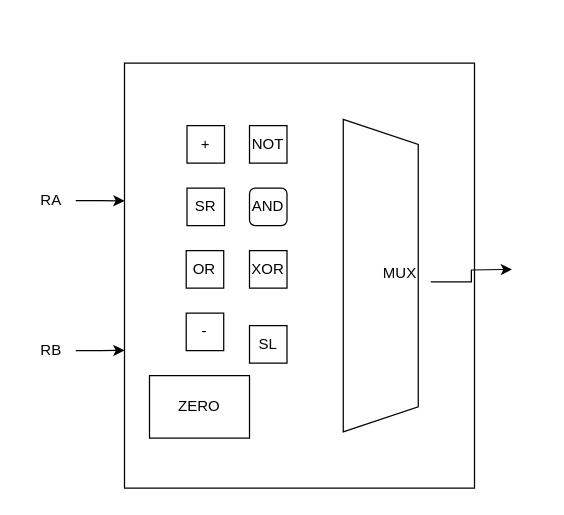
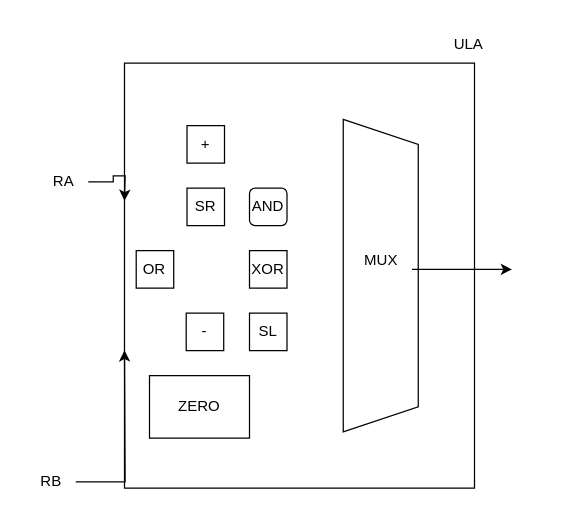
none -> (468, 44)
(268, 144) -> none
(51, 201) -> (63, 182)
(205, 269) -> (155, 269)
(399, 282) -> (381, 269)
(268, 344) -> (268, 332)
(51, 351) -> (51, 482)
